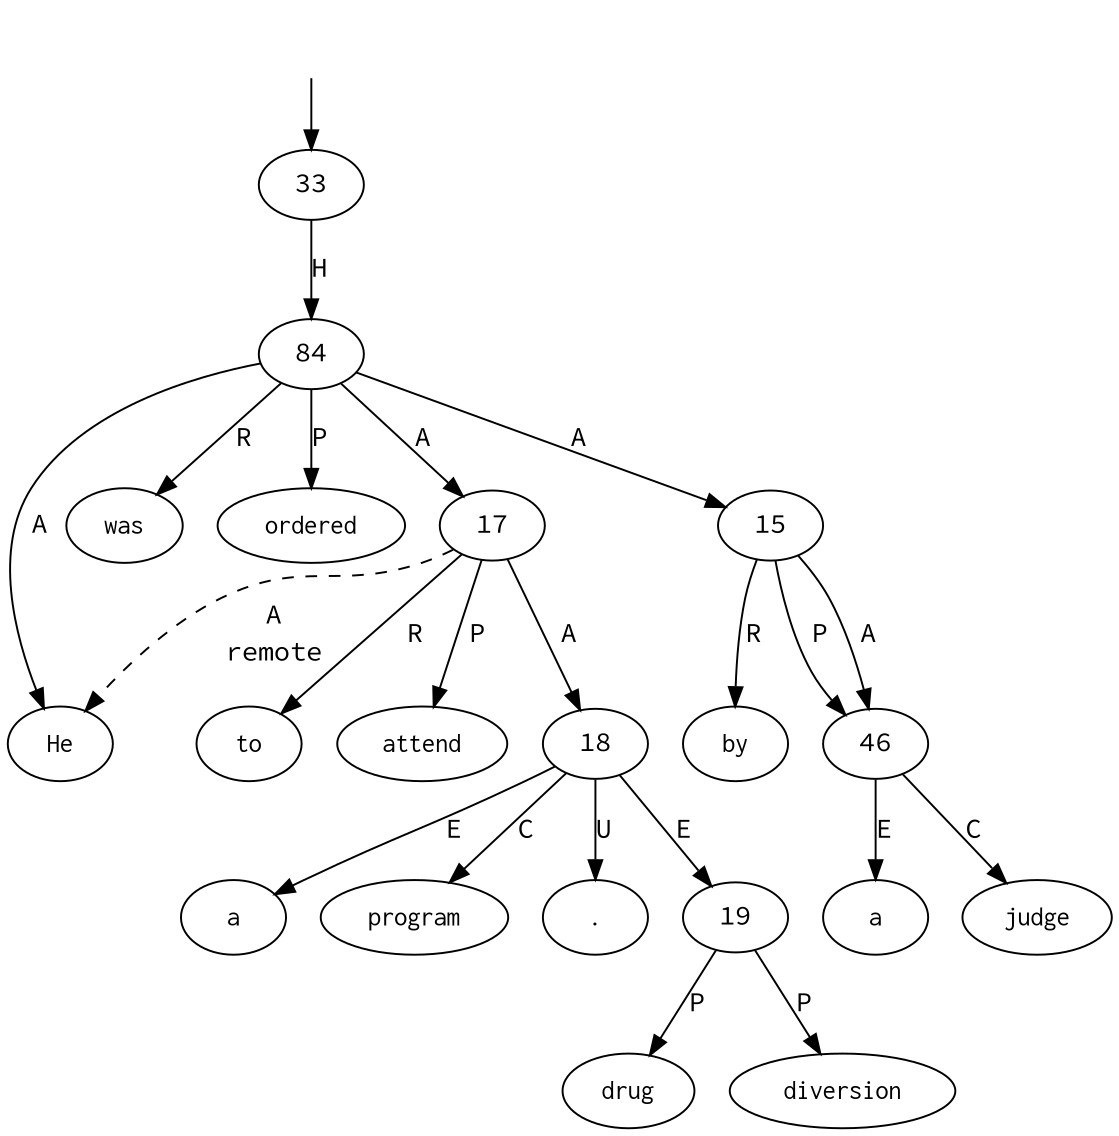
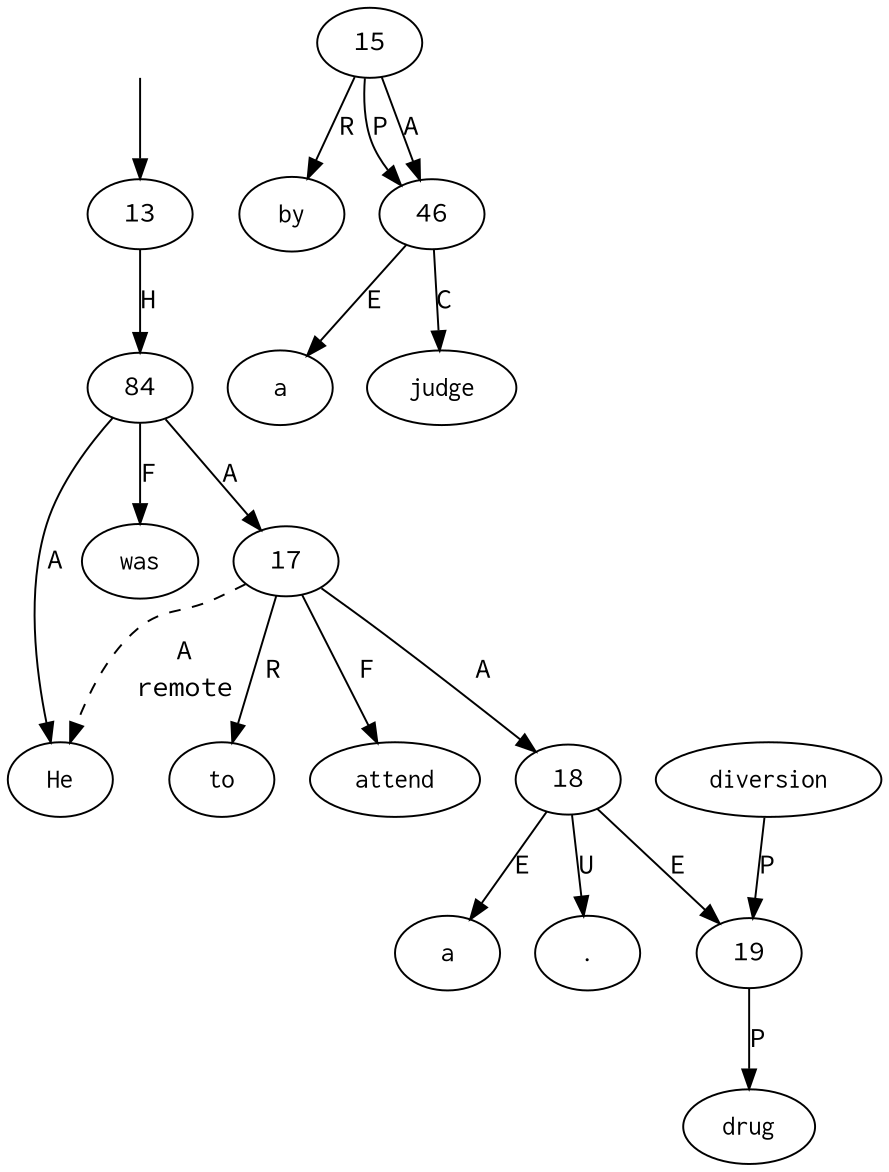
(311, 185) -> (140, 214)
(531, 436) -> none
(244, 439) -> (149, 475)
(311, 526) -> none
(478, 635) -> (367, 670)
(414, 917) -> none
(783, 994) -> (760, 858)
